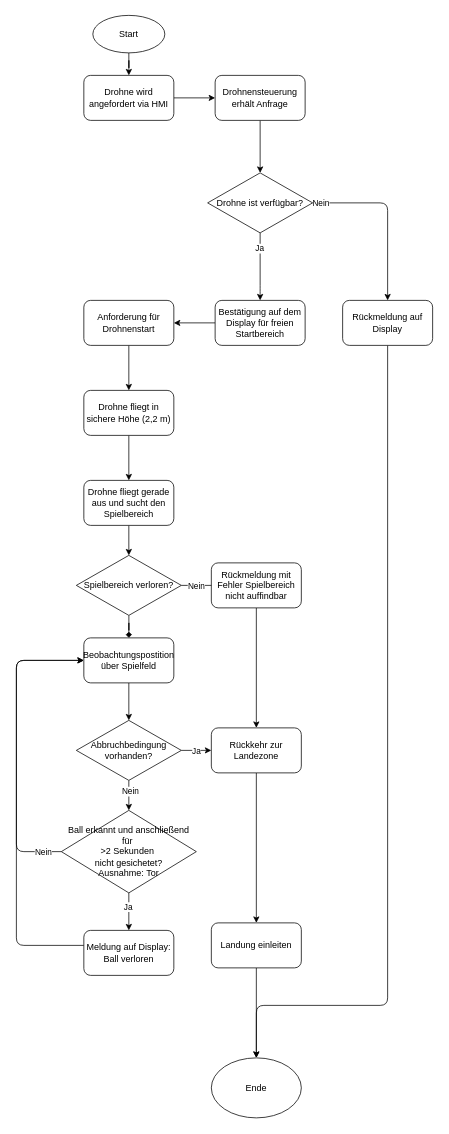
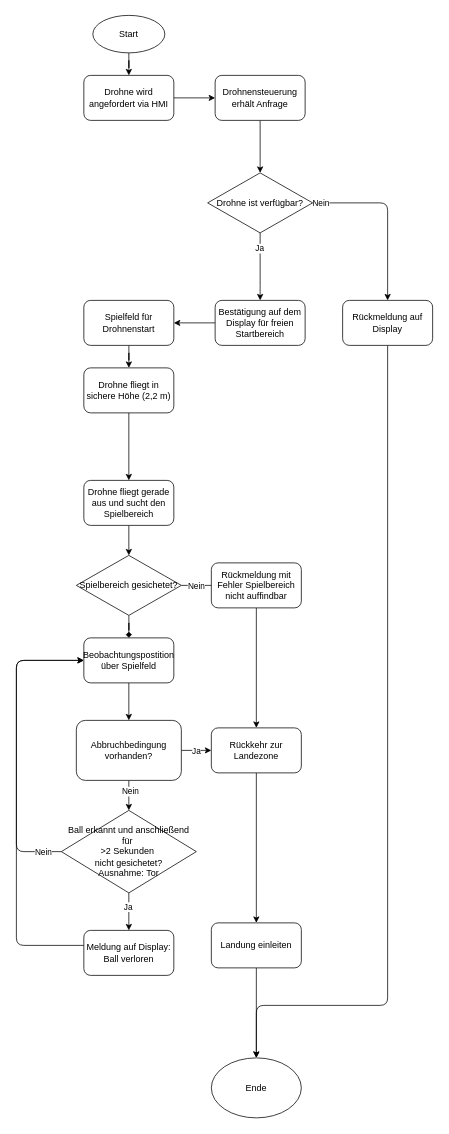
(129, 323) -> (129, 323)
(129, 413) -> (129, 390)
(129, 585) -> (129, 585)
(129, 750) -> (129, 750)
